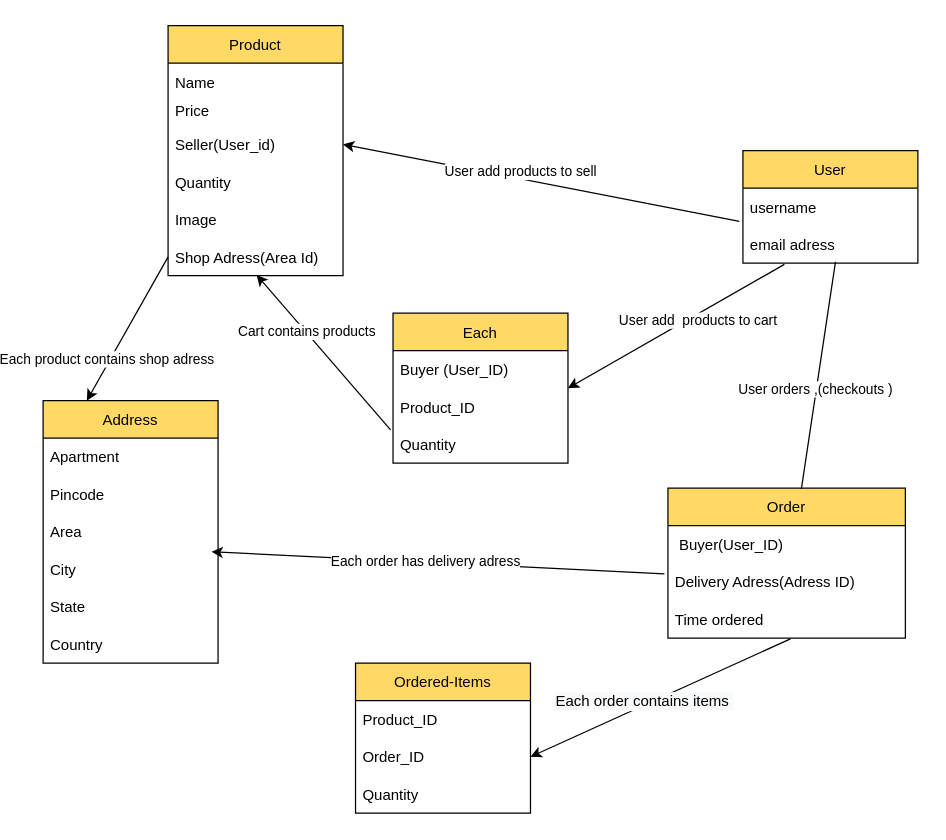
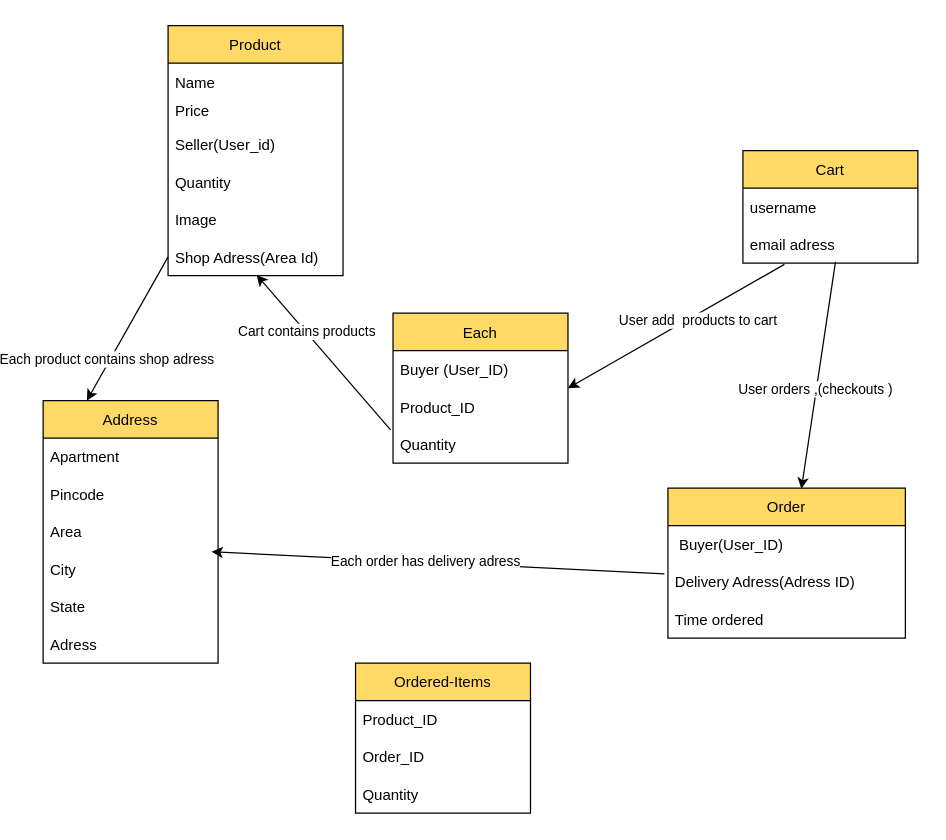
(830, 170) -> (830, 170)
(632, 201) -> none
(803, 482) -> (803, 479)
(79, 645) -> (75, 645)
(714, 674) -> none
